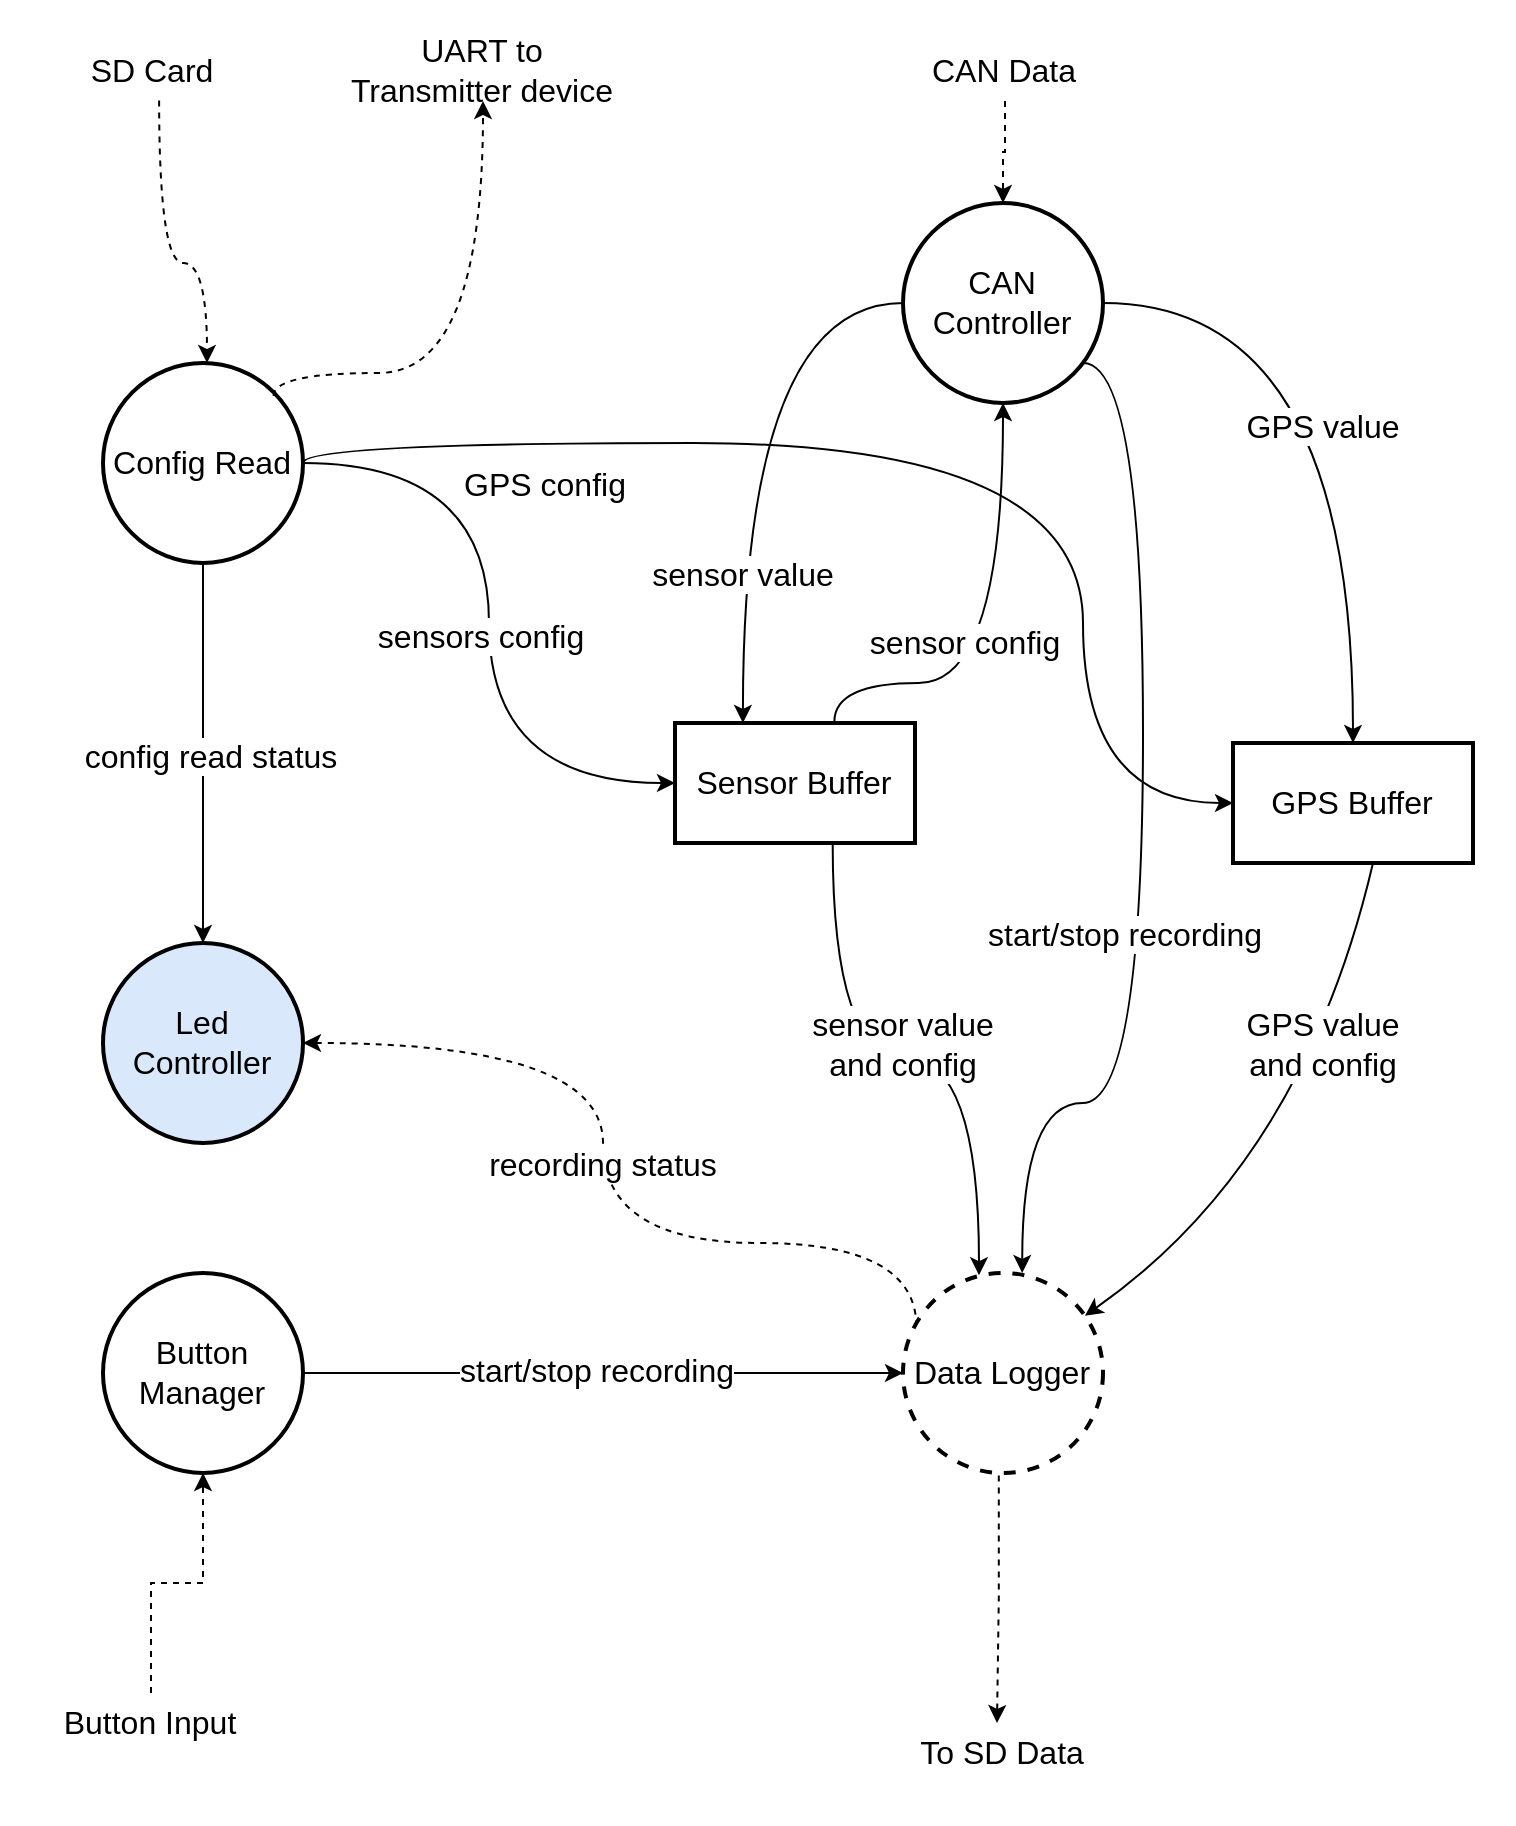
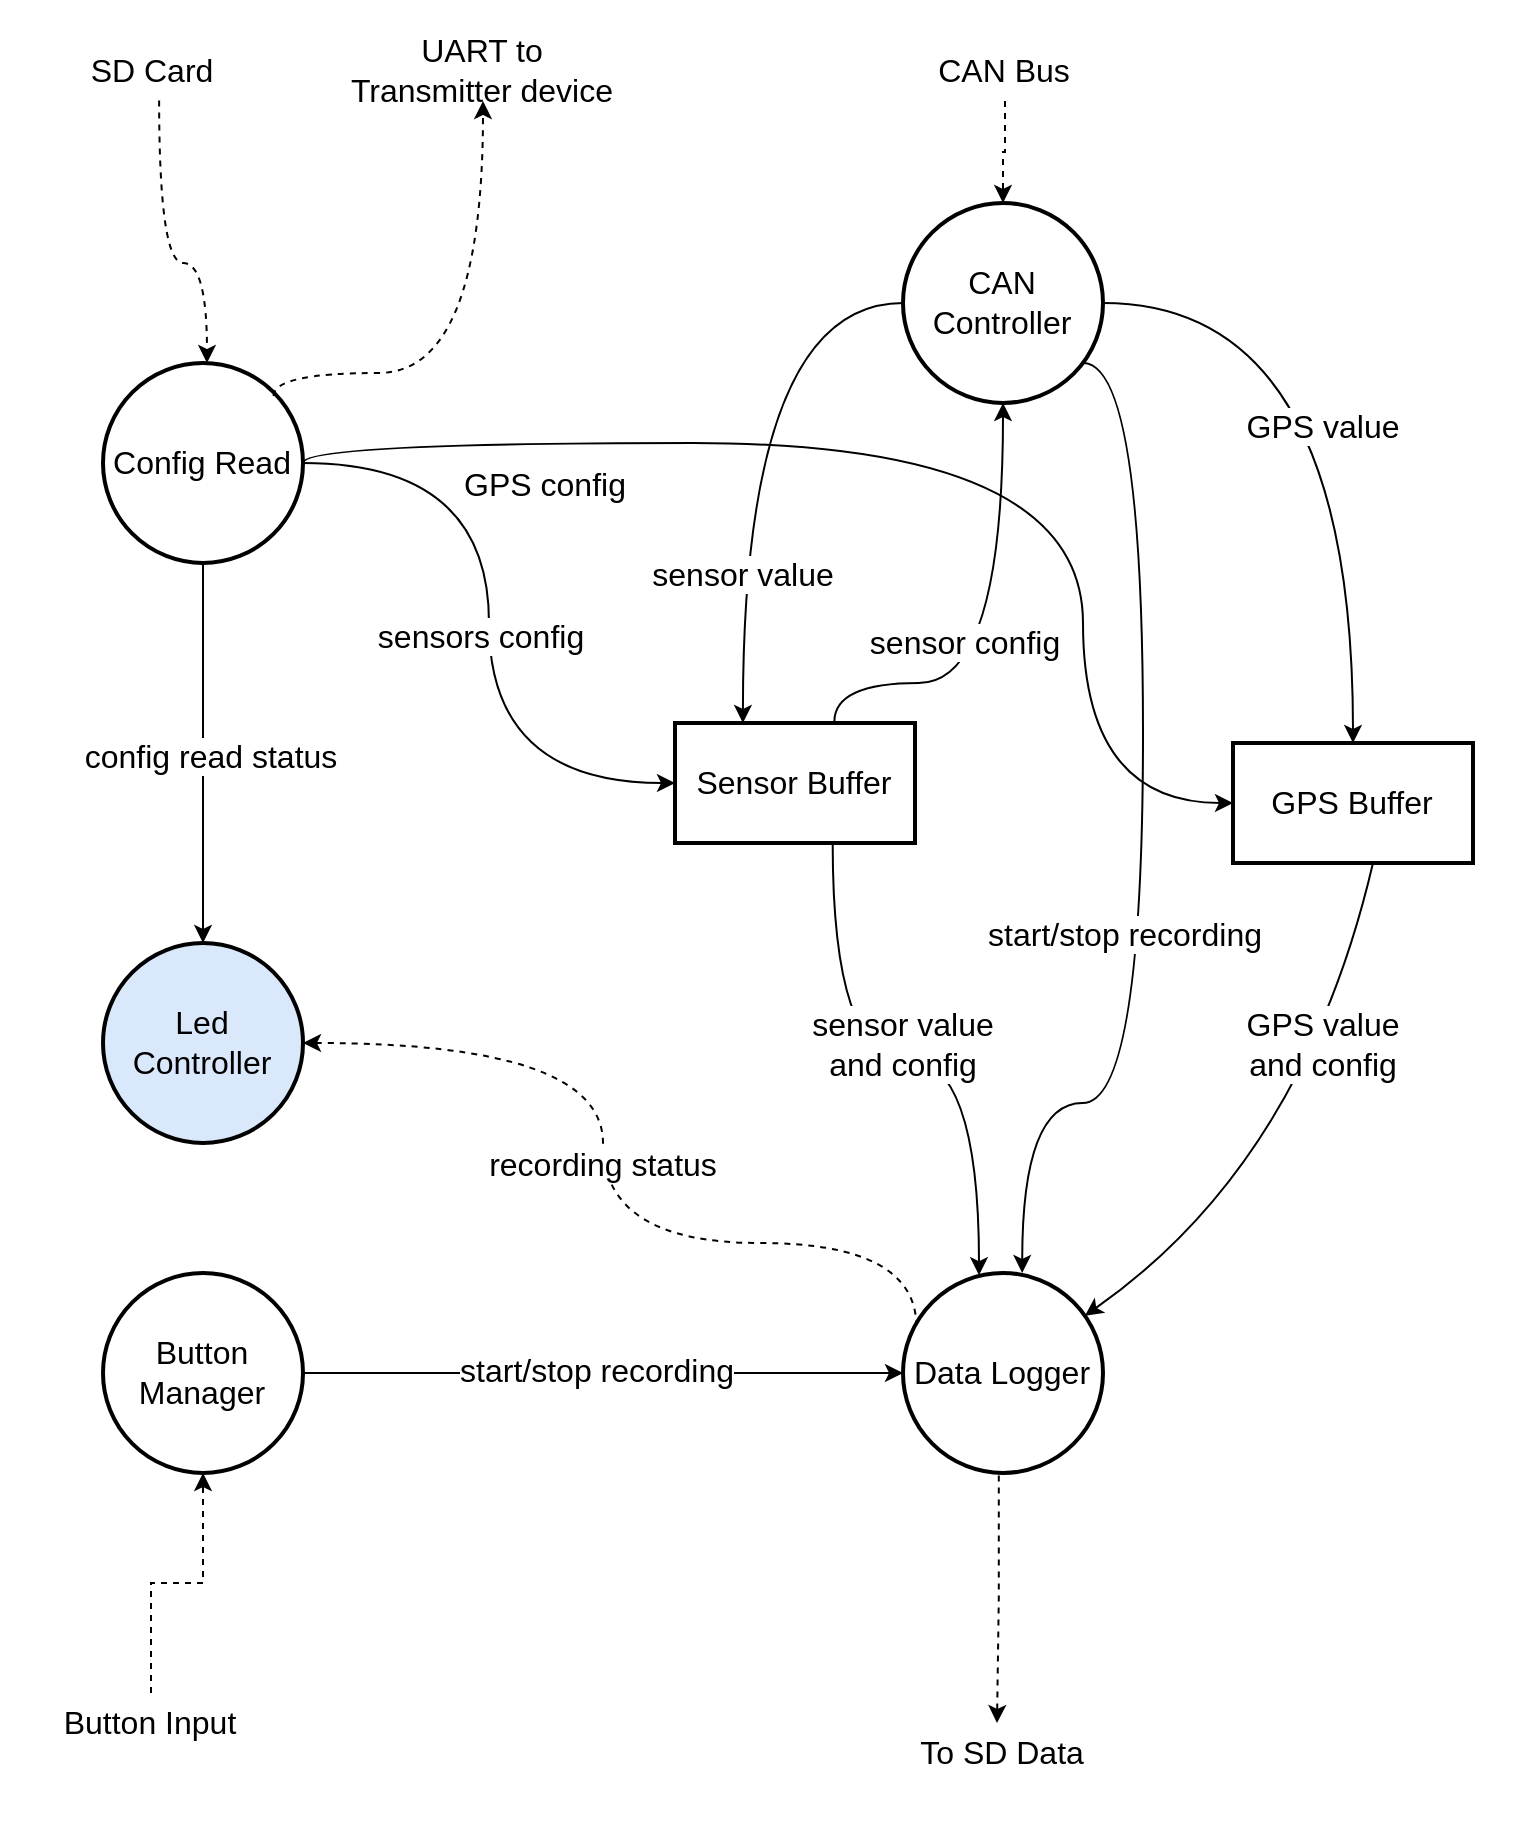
(1005, 71) -> (1005, 71)
(1003, 1373) -> (1003, 1373)
